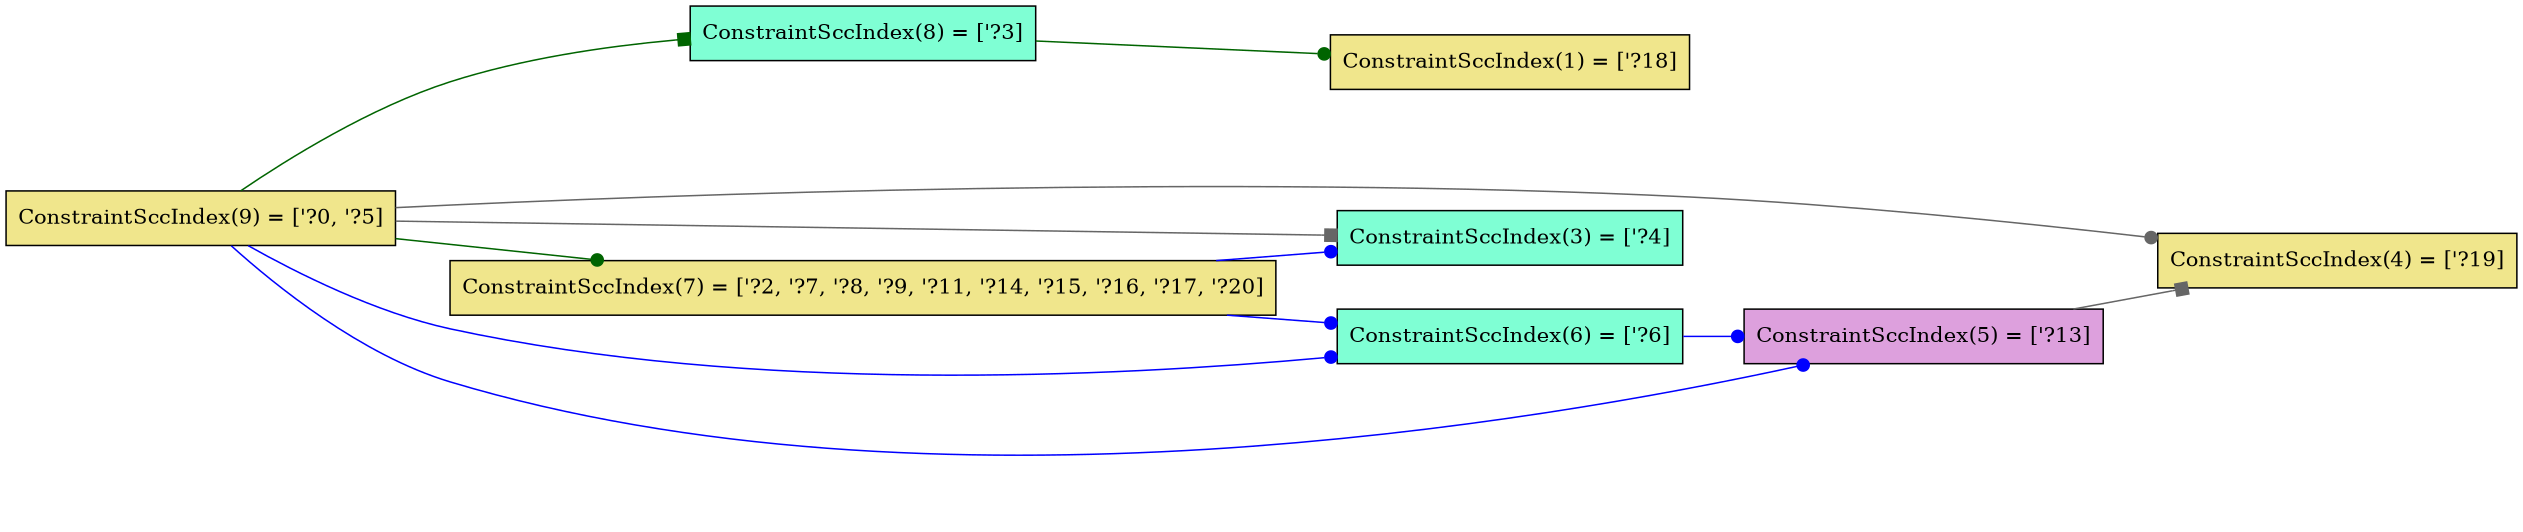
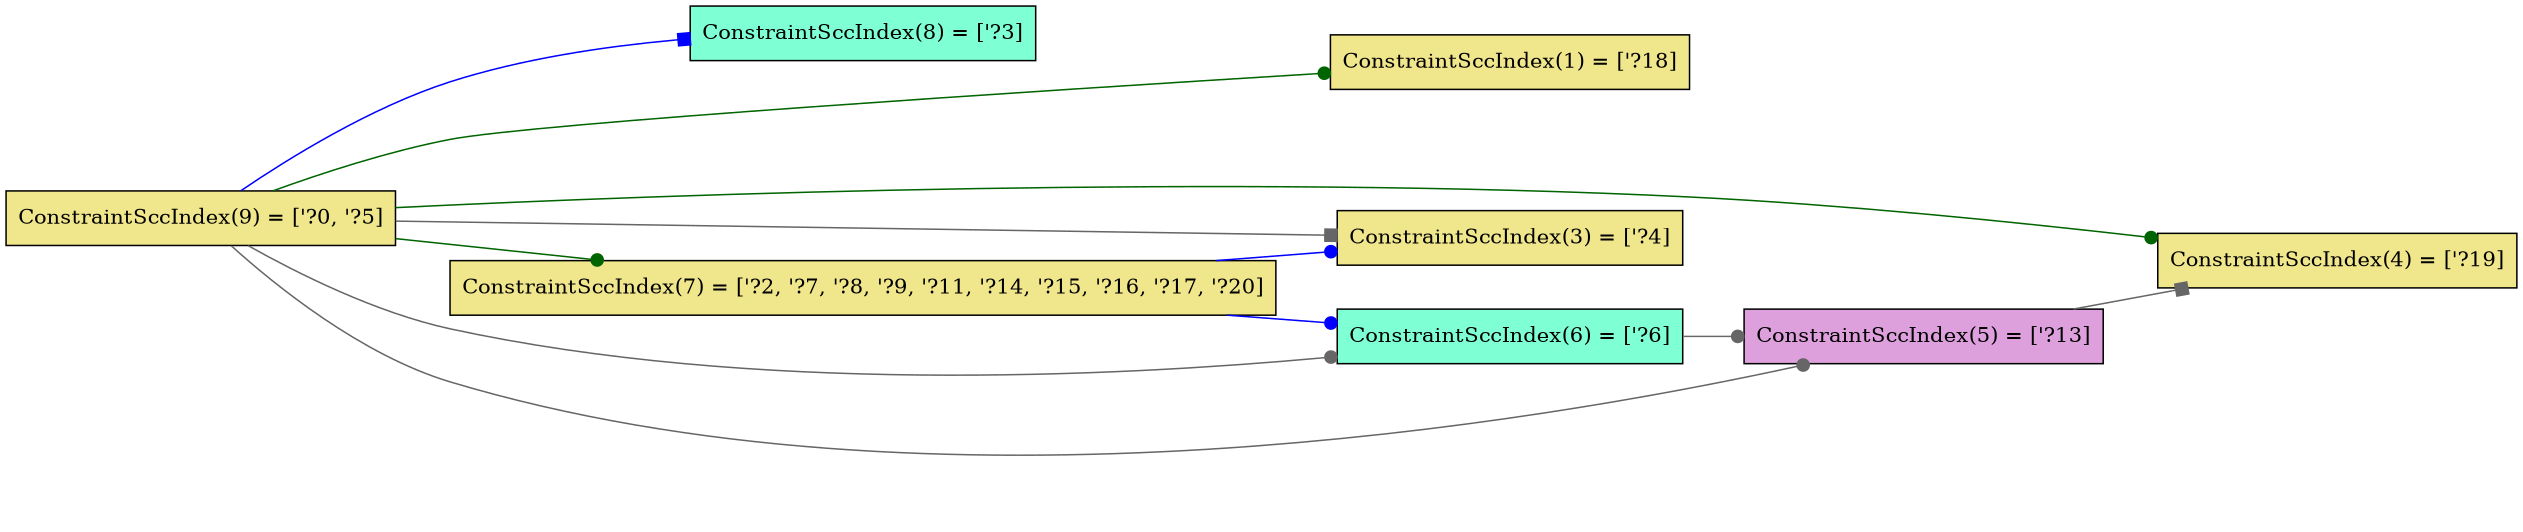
(1177, 47) -> (791, 108)
(447, 83) -> (447, 83)
(1271, 187) -> (1271, 187)
(1510, 238) -> (1510, 238)
(1707, 336) -> (1707, 336)
(777, 370) -> (777, 370)
(994, 454) -> (994, 454)
